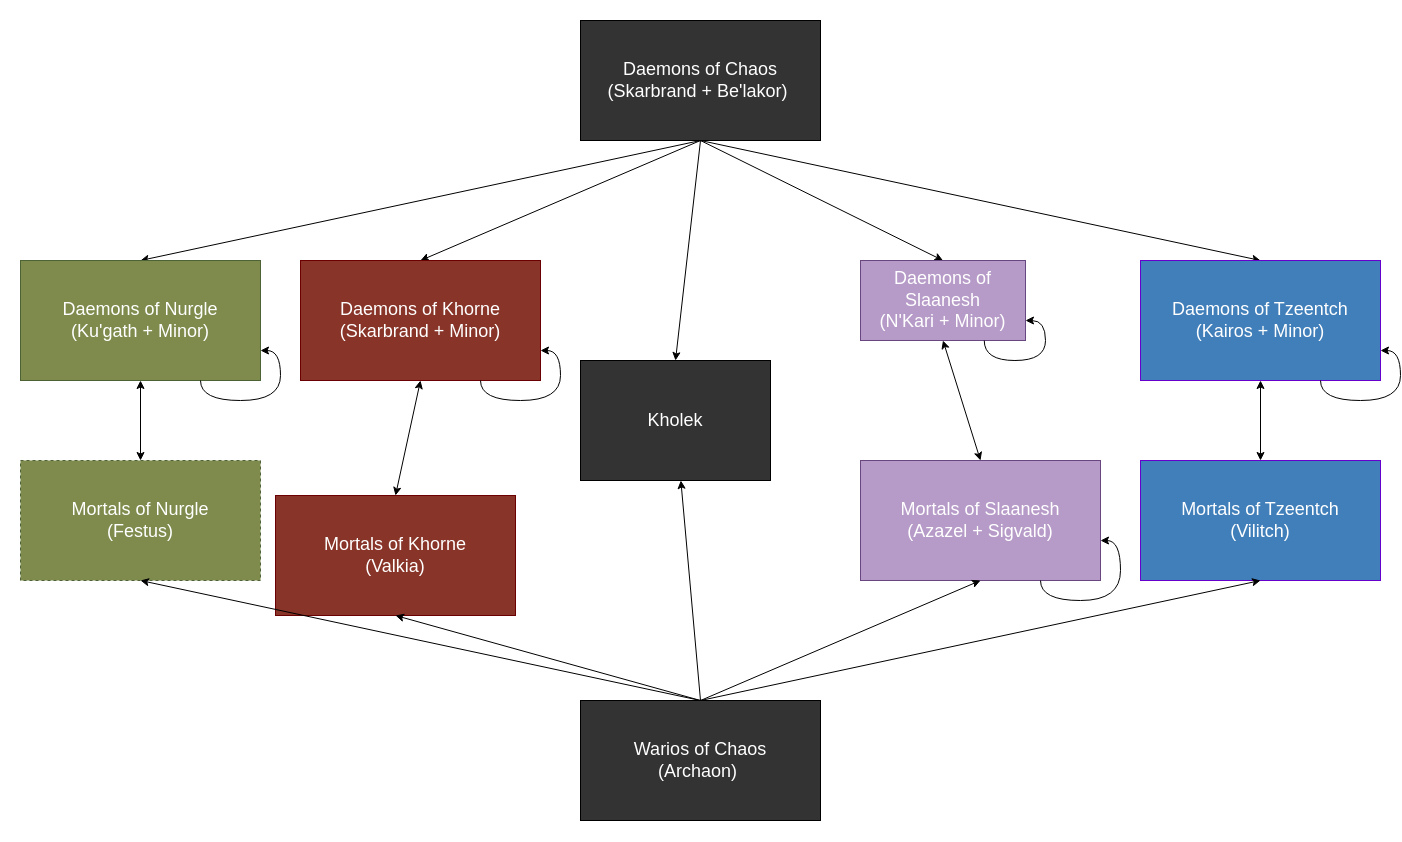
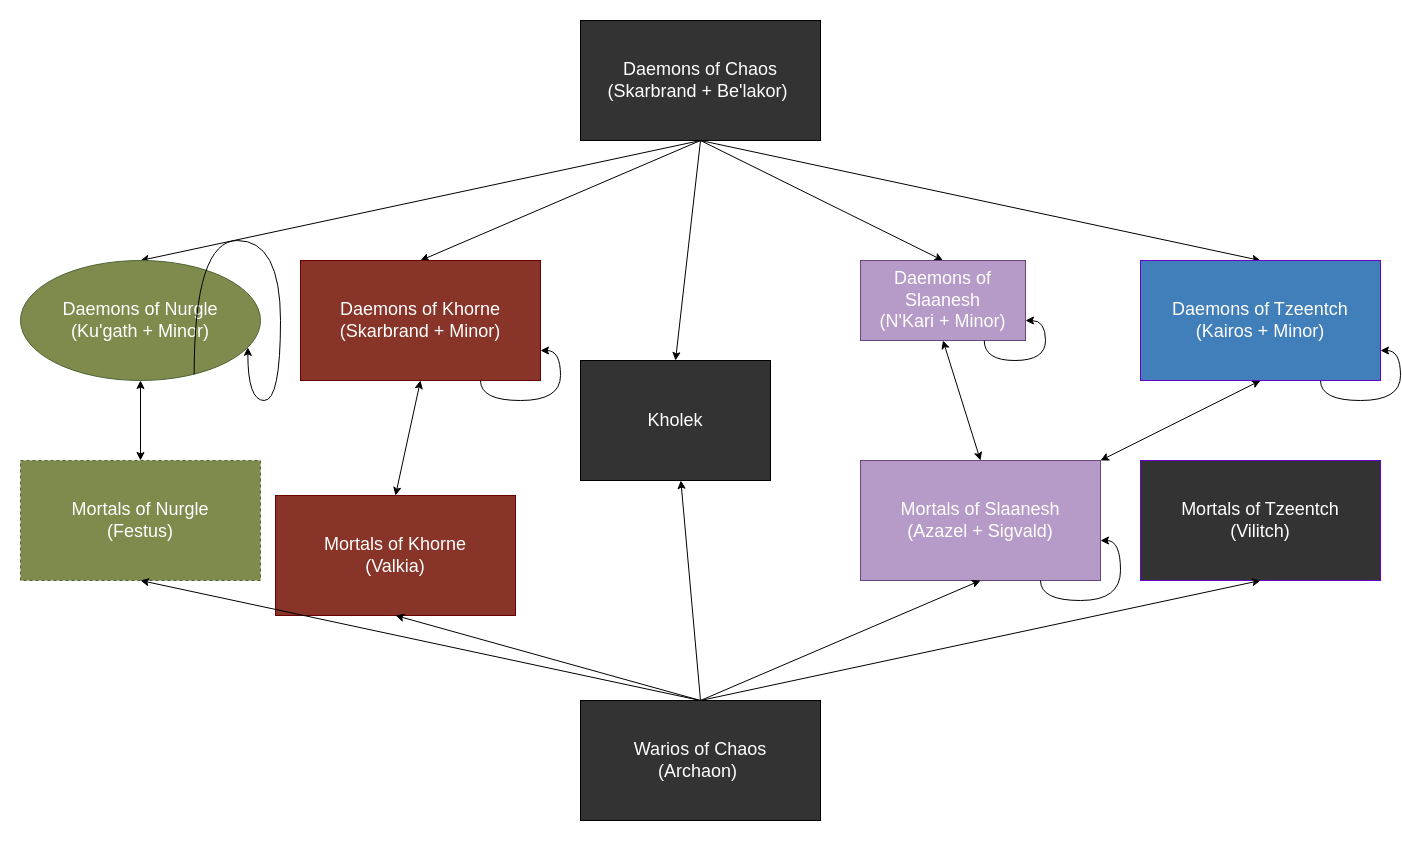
(141, 321) -> (141, 321)
(1261, 420) -> (1181, 421)
(1261, 521) -> (1261, 521)
